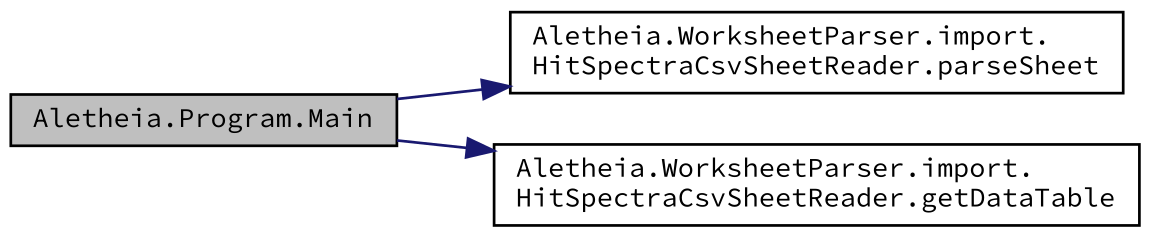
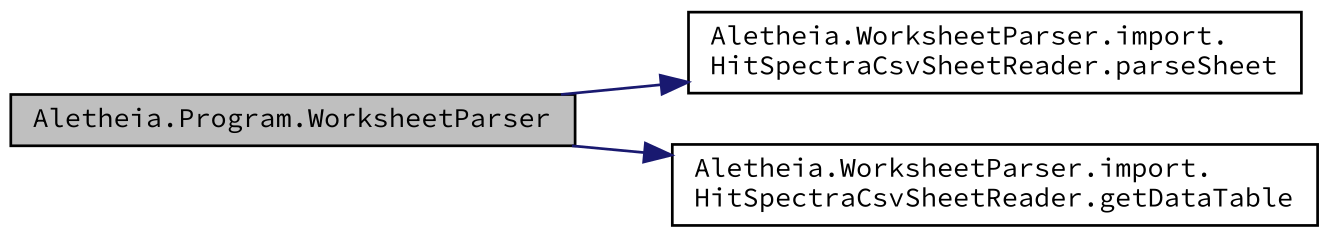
(204, 120) -> (293, 120)
